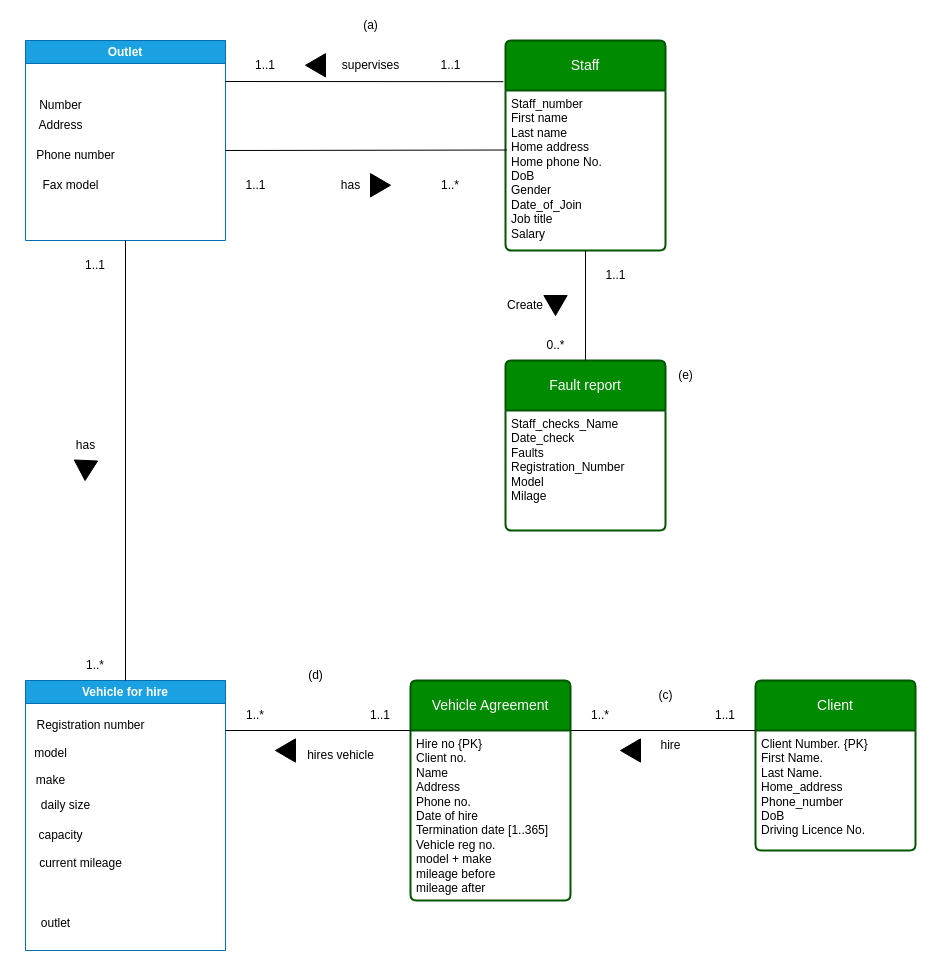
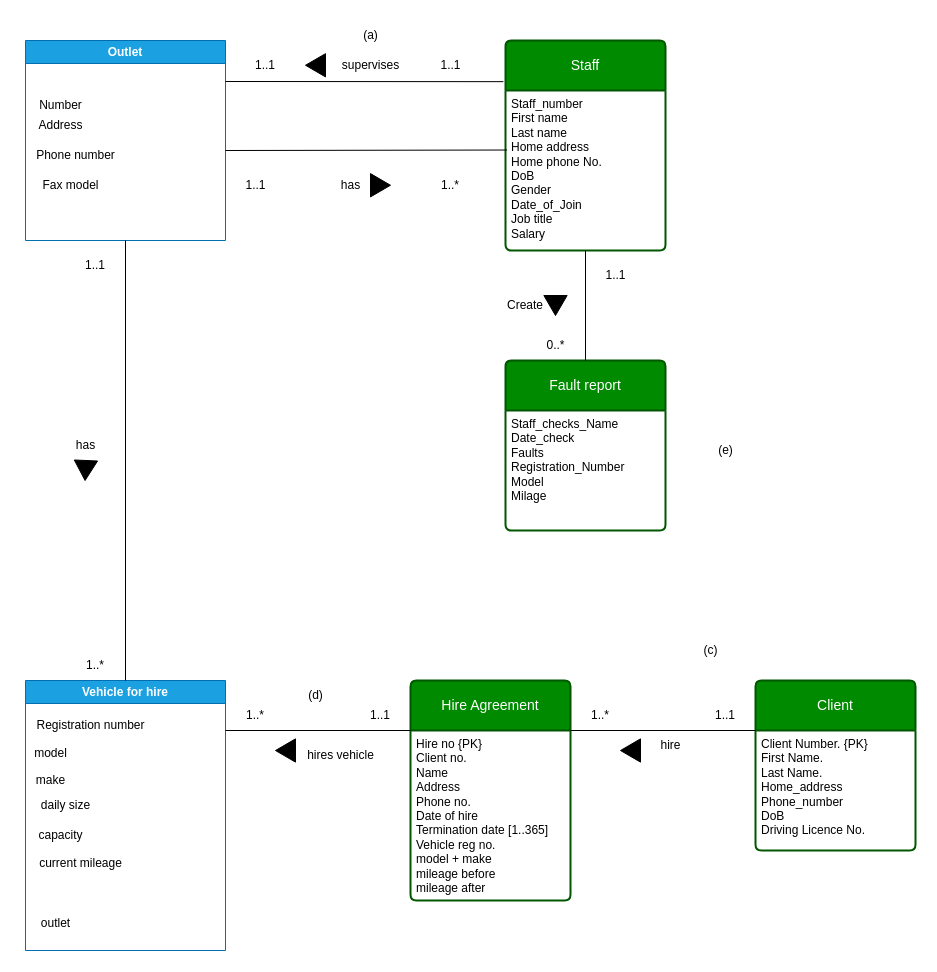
(371, 26) -> (371, 36)
(686, 376) -> (726, 451)
(316, 676) -> (316, 696)
(666, 696) -> (711, 651)
(491, 706) -> (491, 706)
